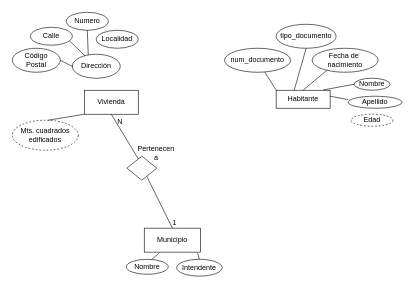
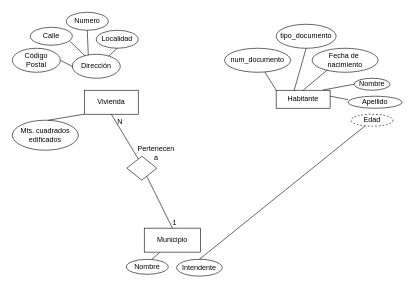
none -> (113, 53)
(45, 135) -> (45, 135)
(199, 256) -> (282, 193)
